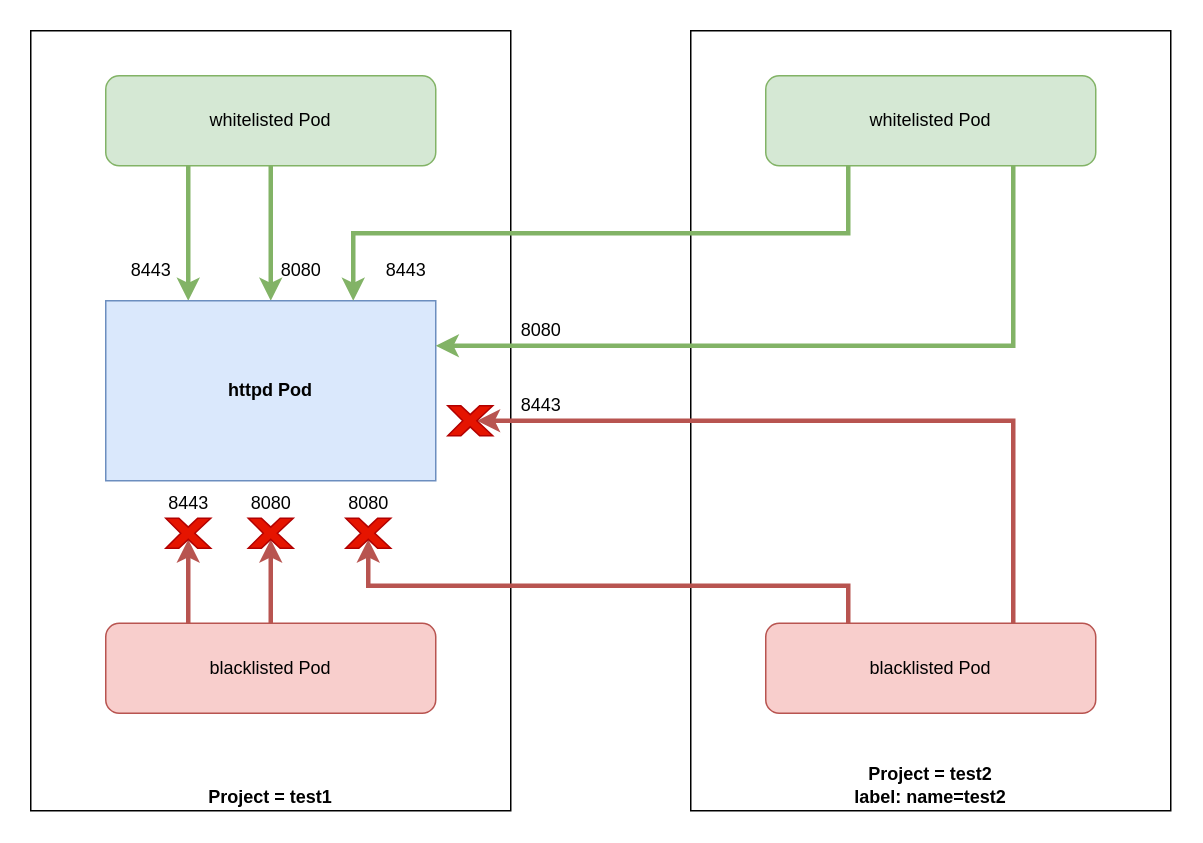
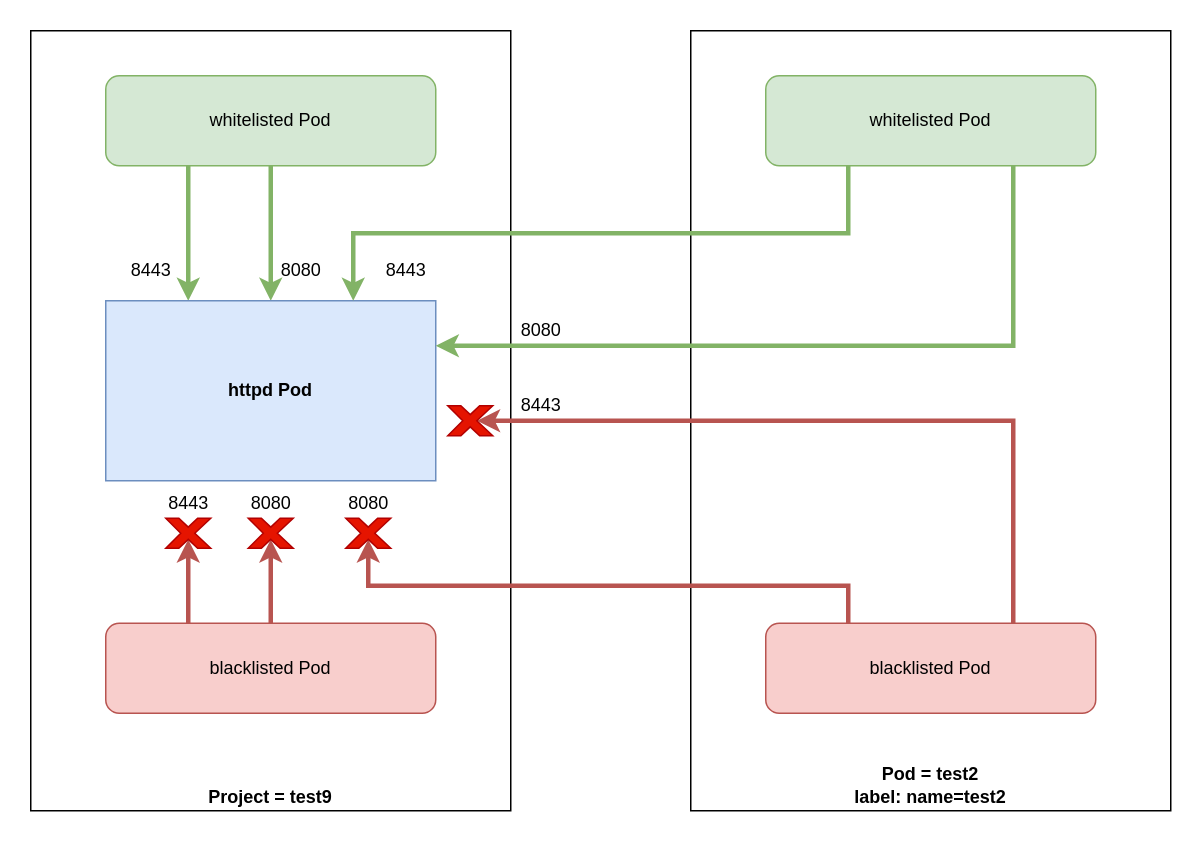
(931, 785) -> (931, 785)
(271, 795) -> (271, 795)
